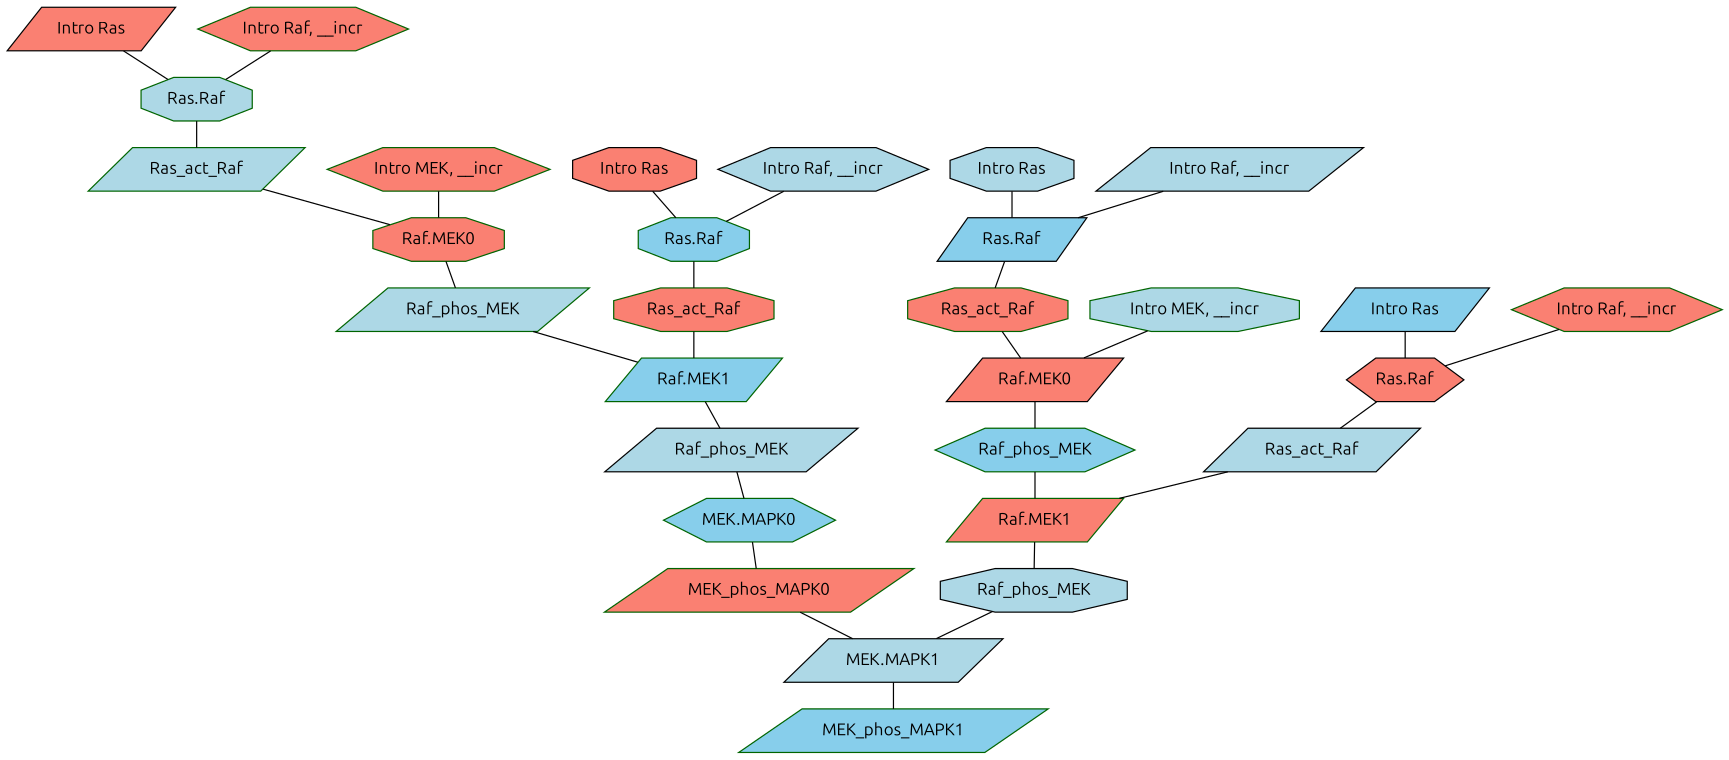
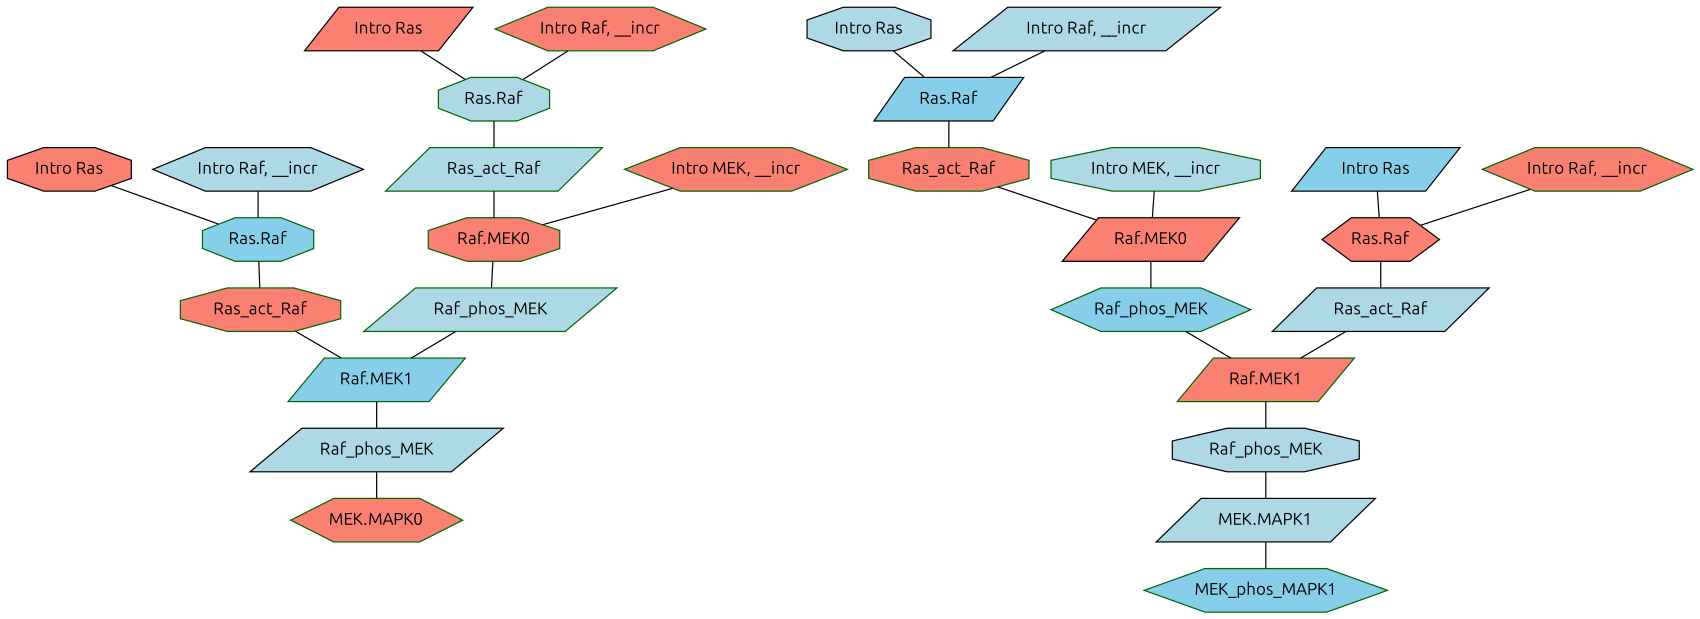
(749, 520) -> (377, 520)
(759, 590) -> none
(893, 731) -> (1266, 590)
